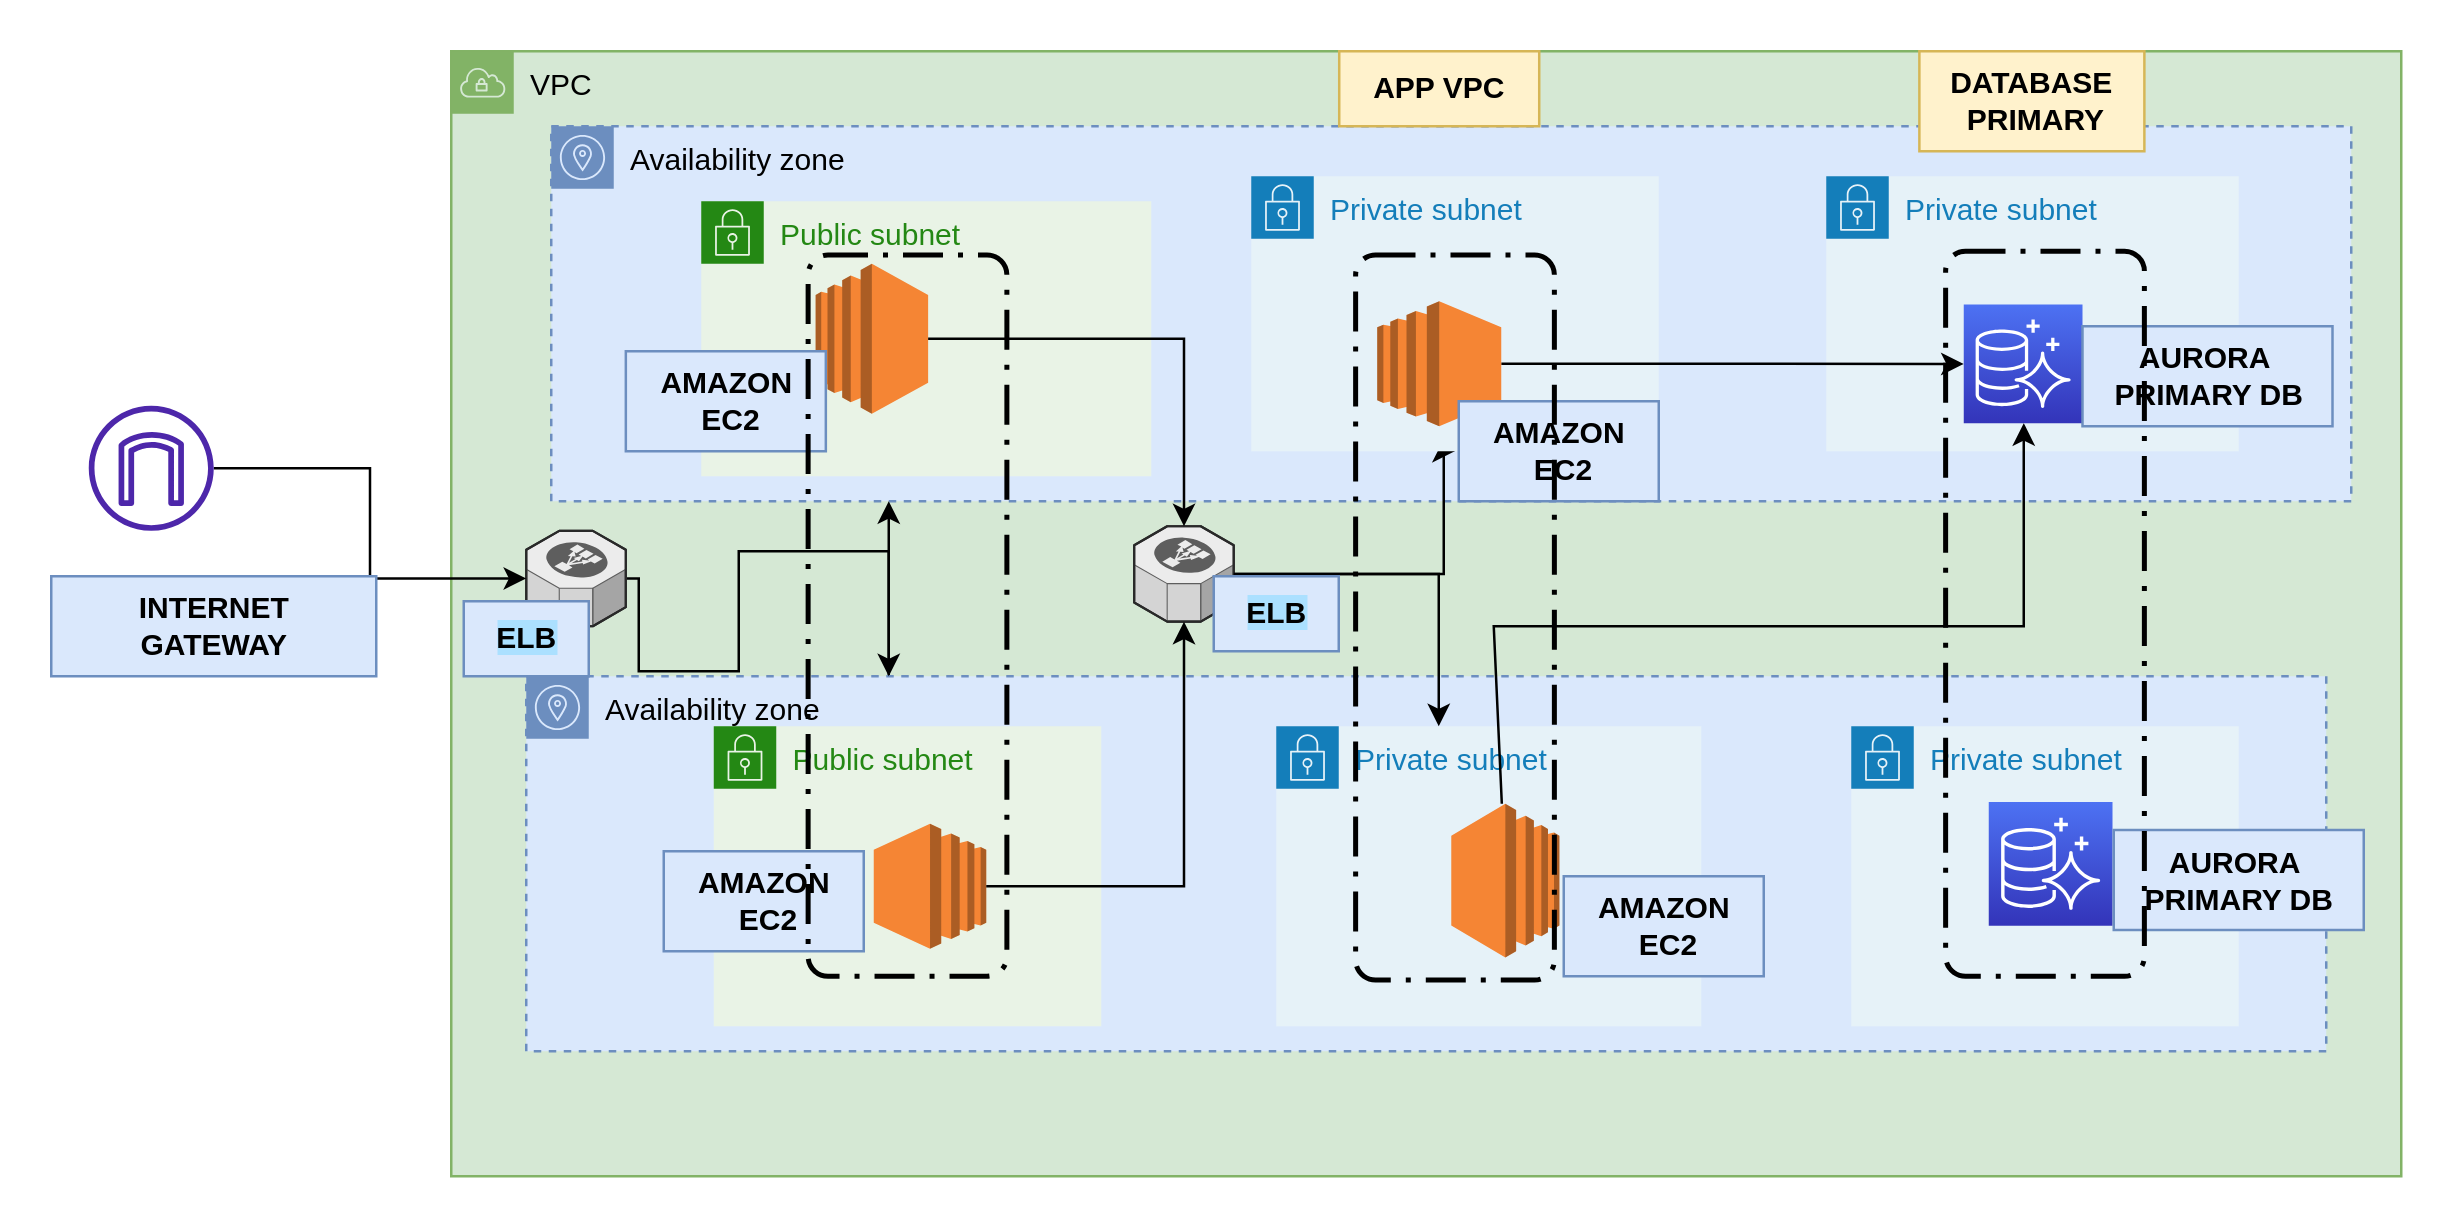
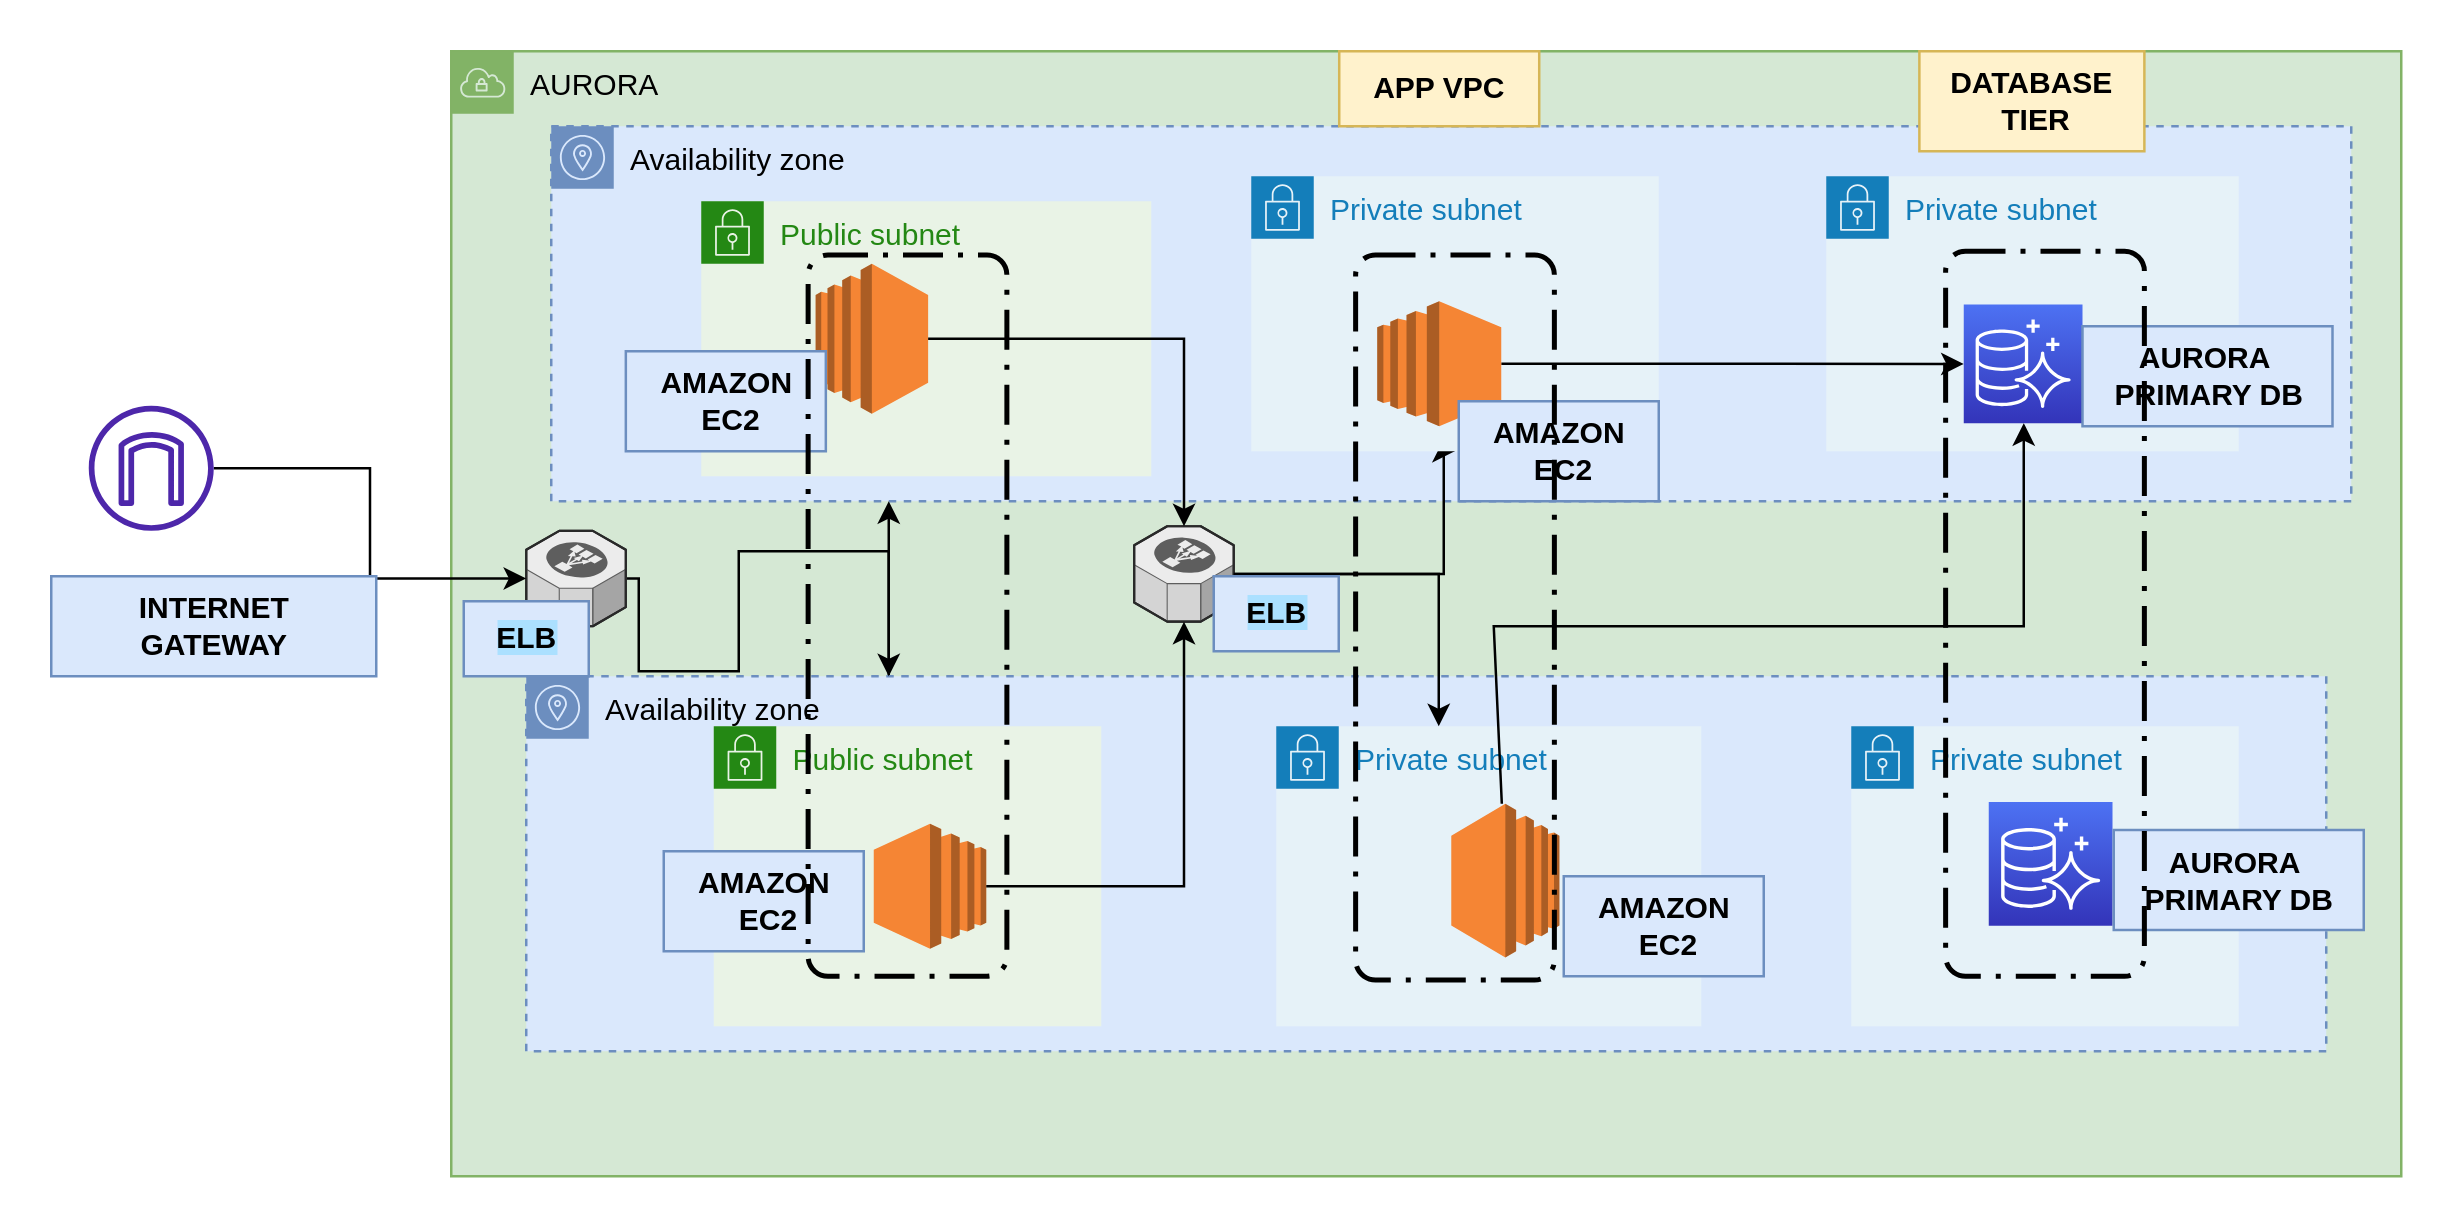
(556, 87) -> (582, 87)
(2033, 101) -> (2033, 101)
